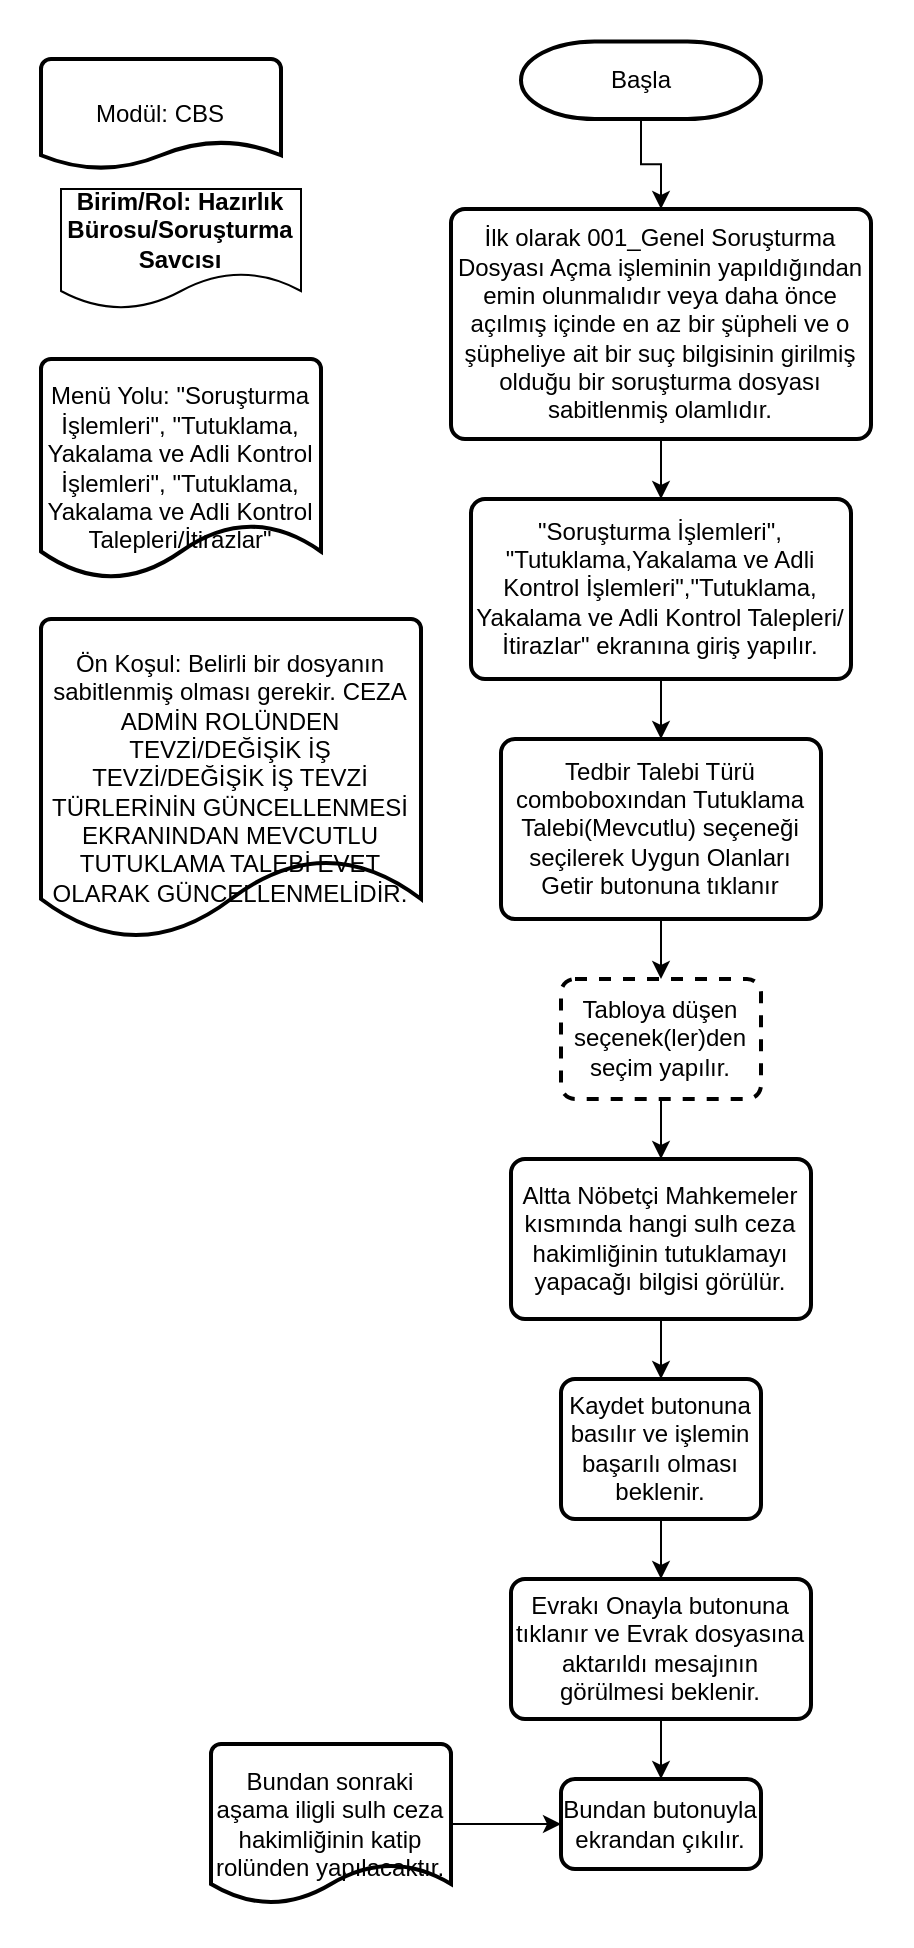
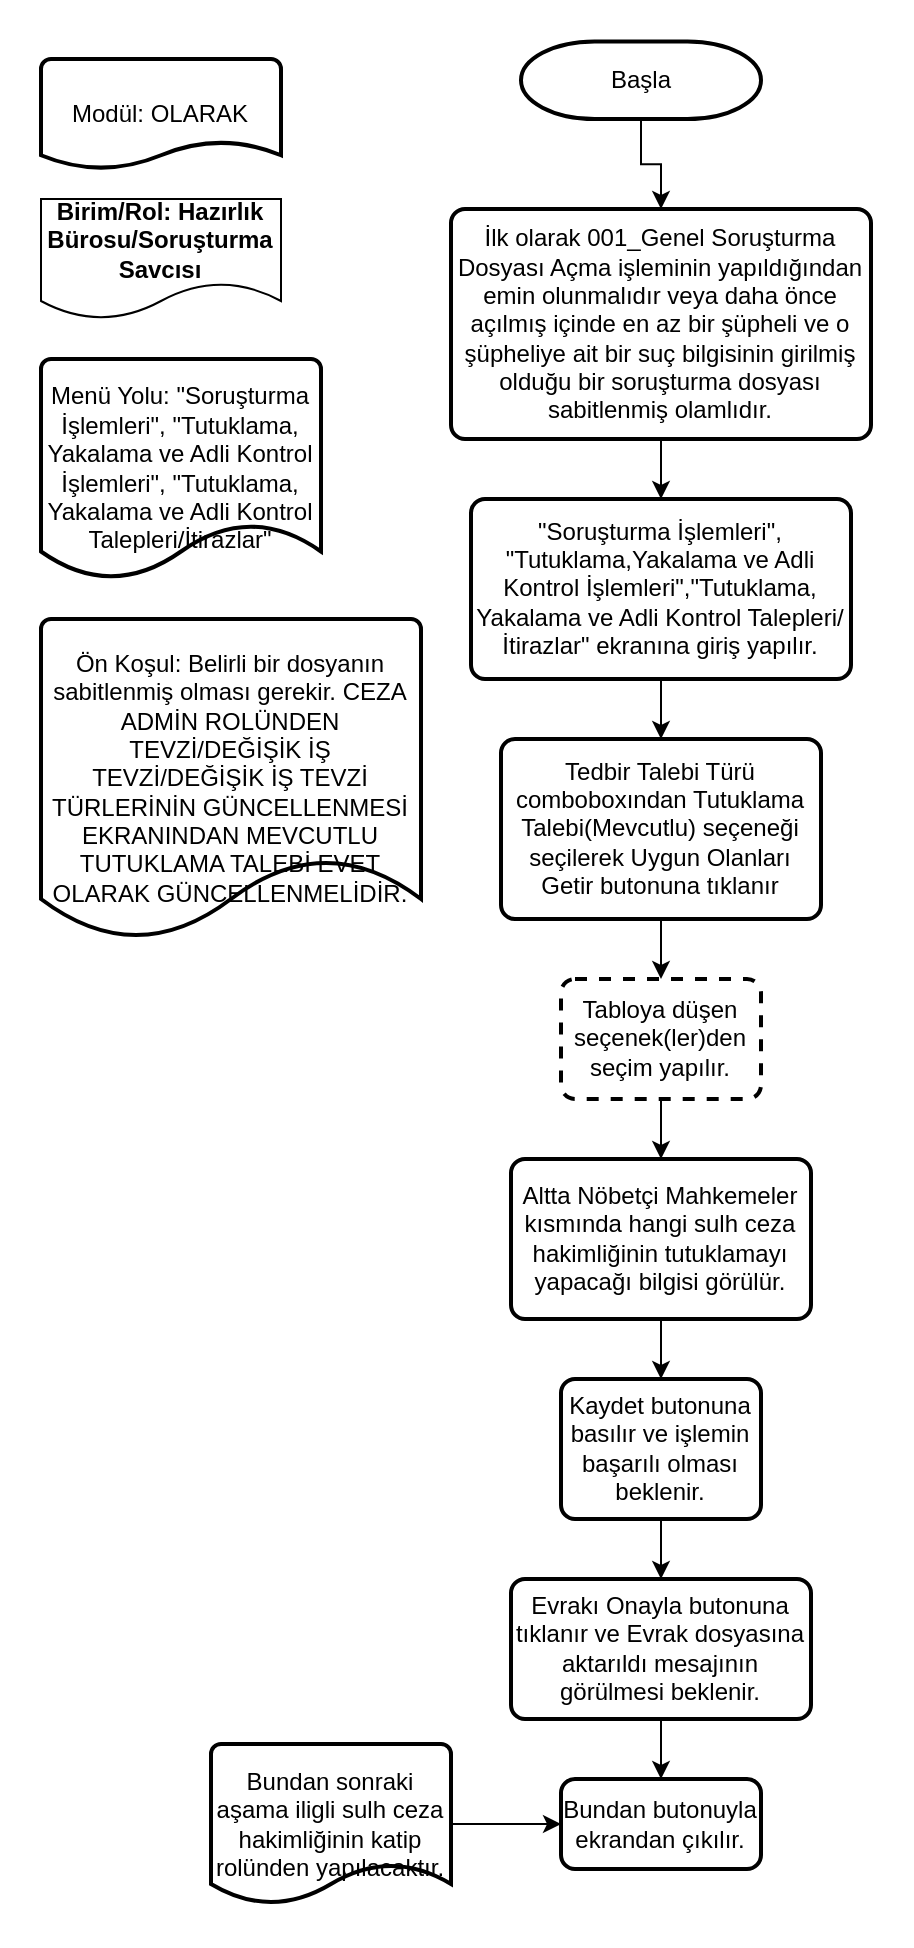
(161, 115) -> (161, 115)
(181, 249) -> (161, 259)
